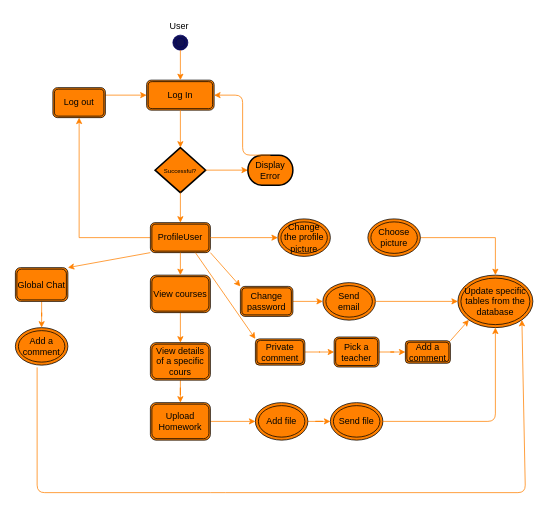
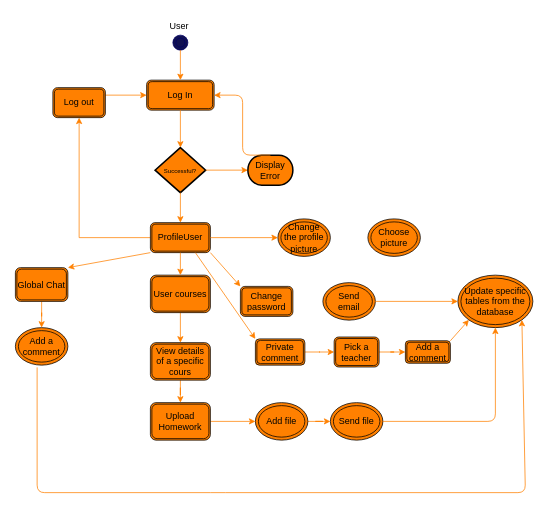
(473, 237) -> none
(180, 294) -> (180, 294)
(305, 301) -> none
